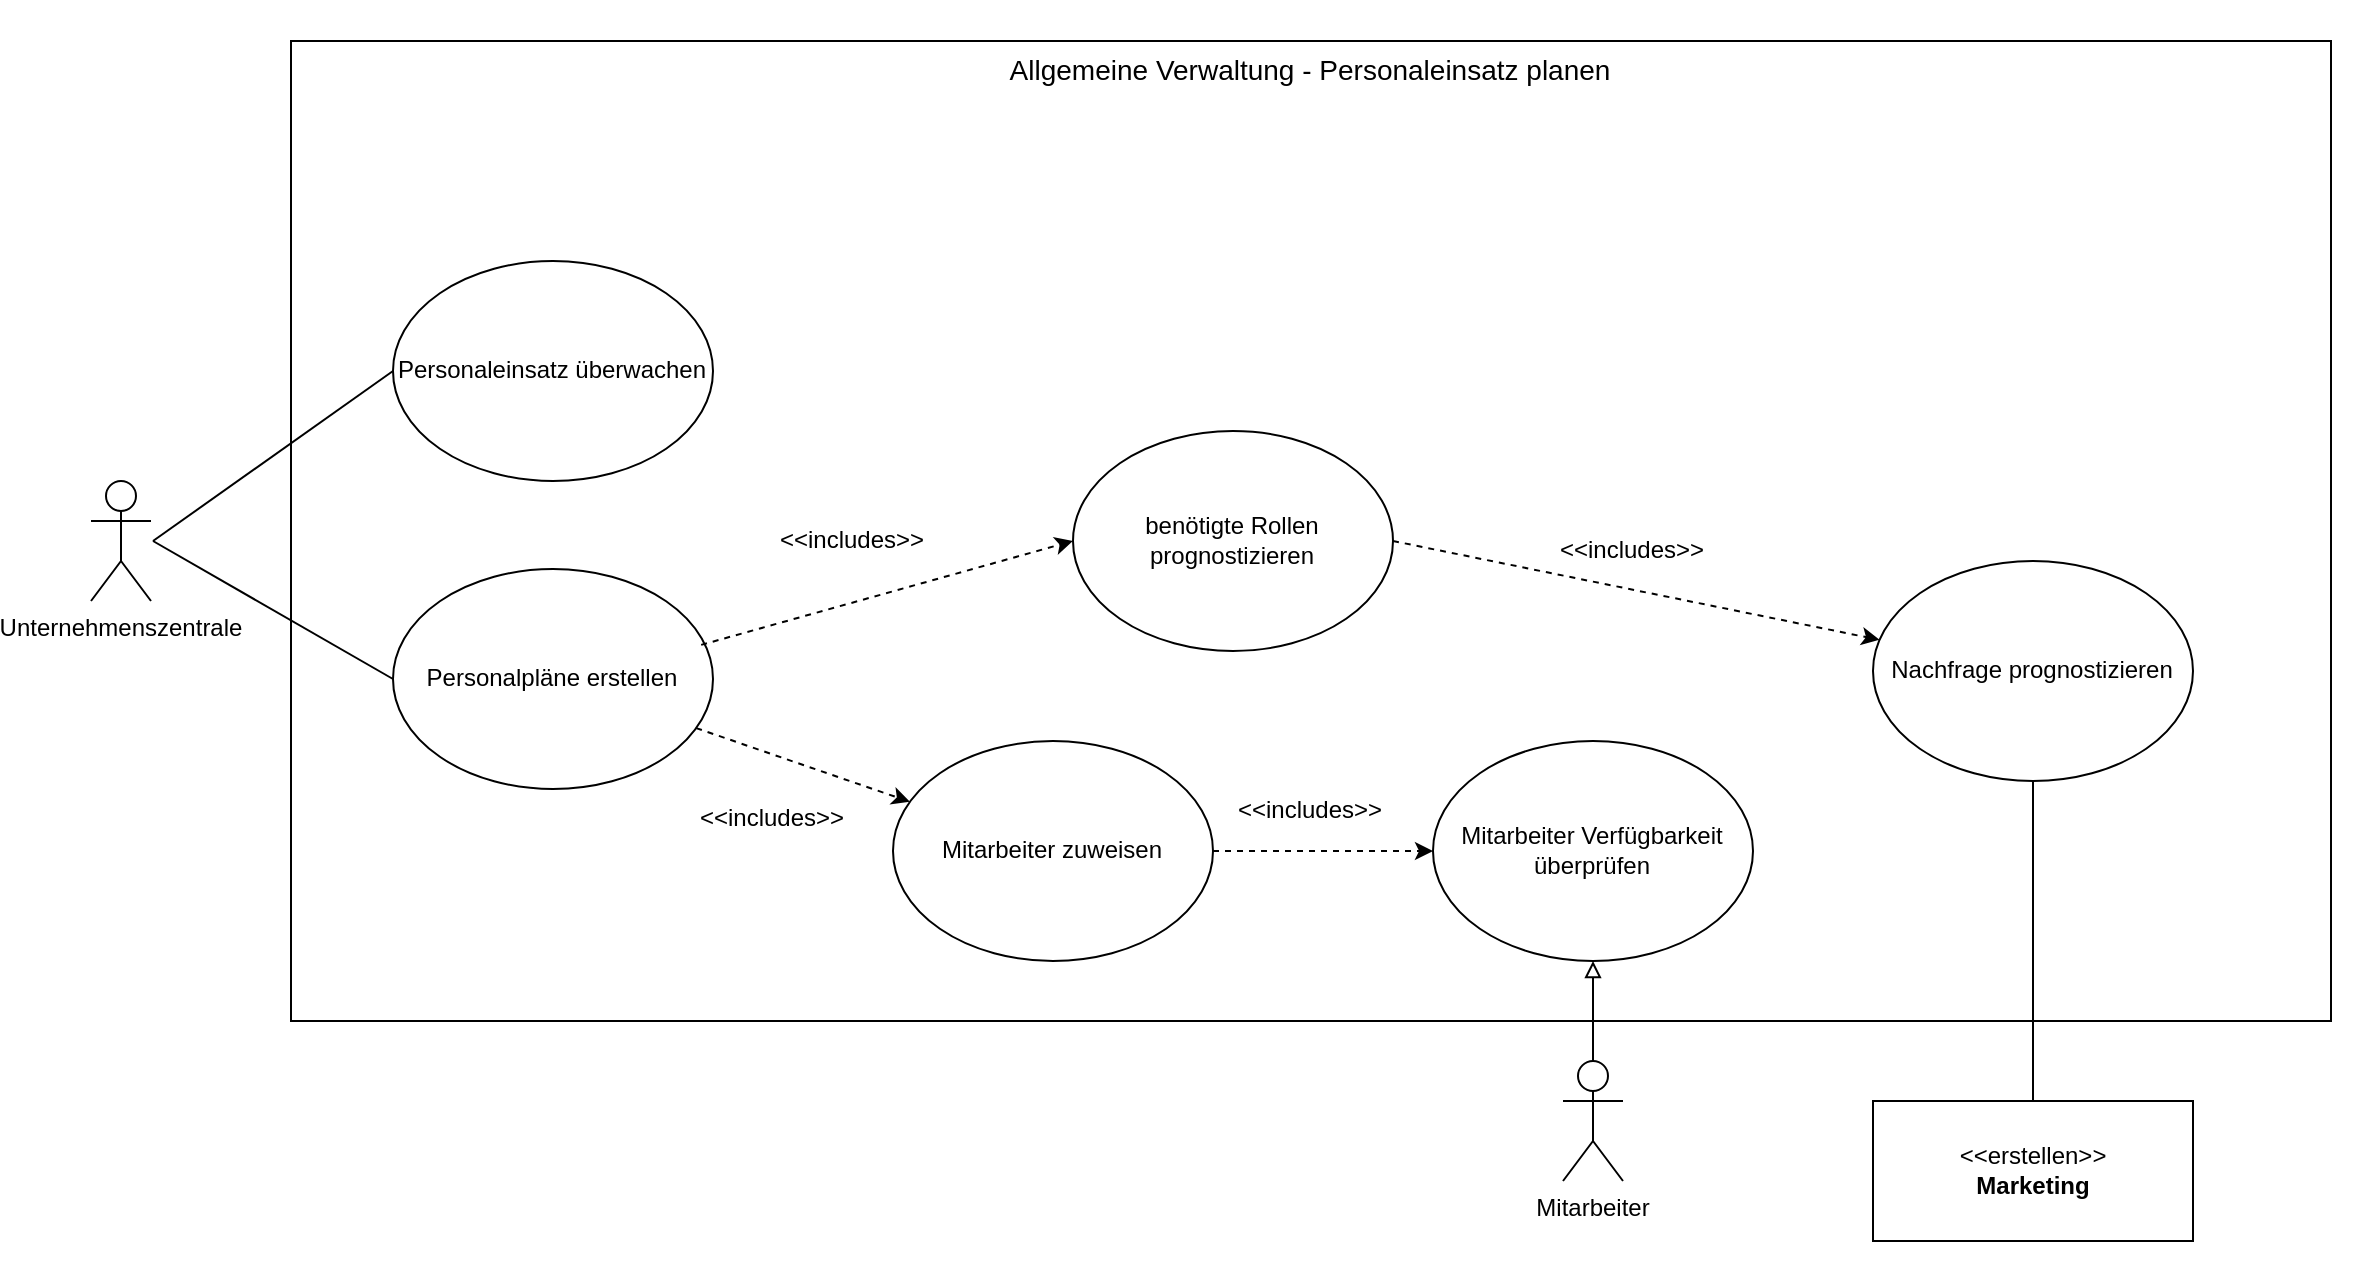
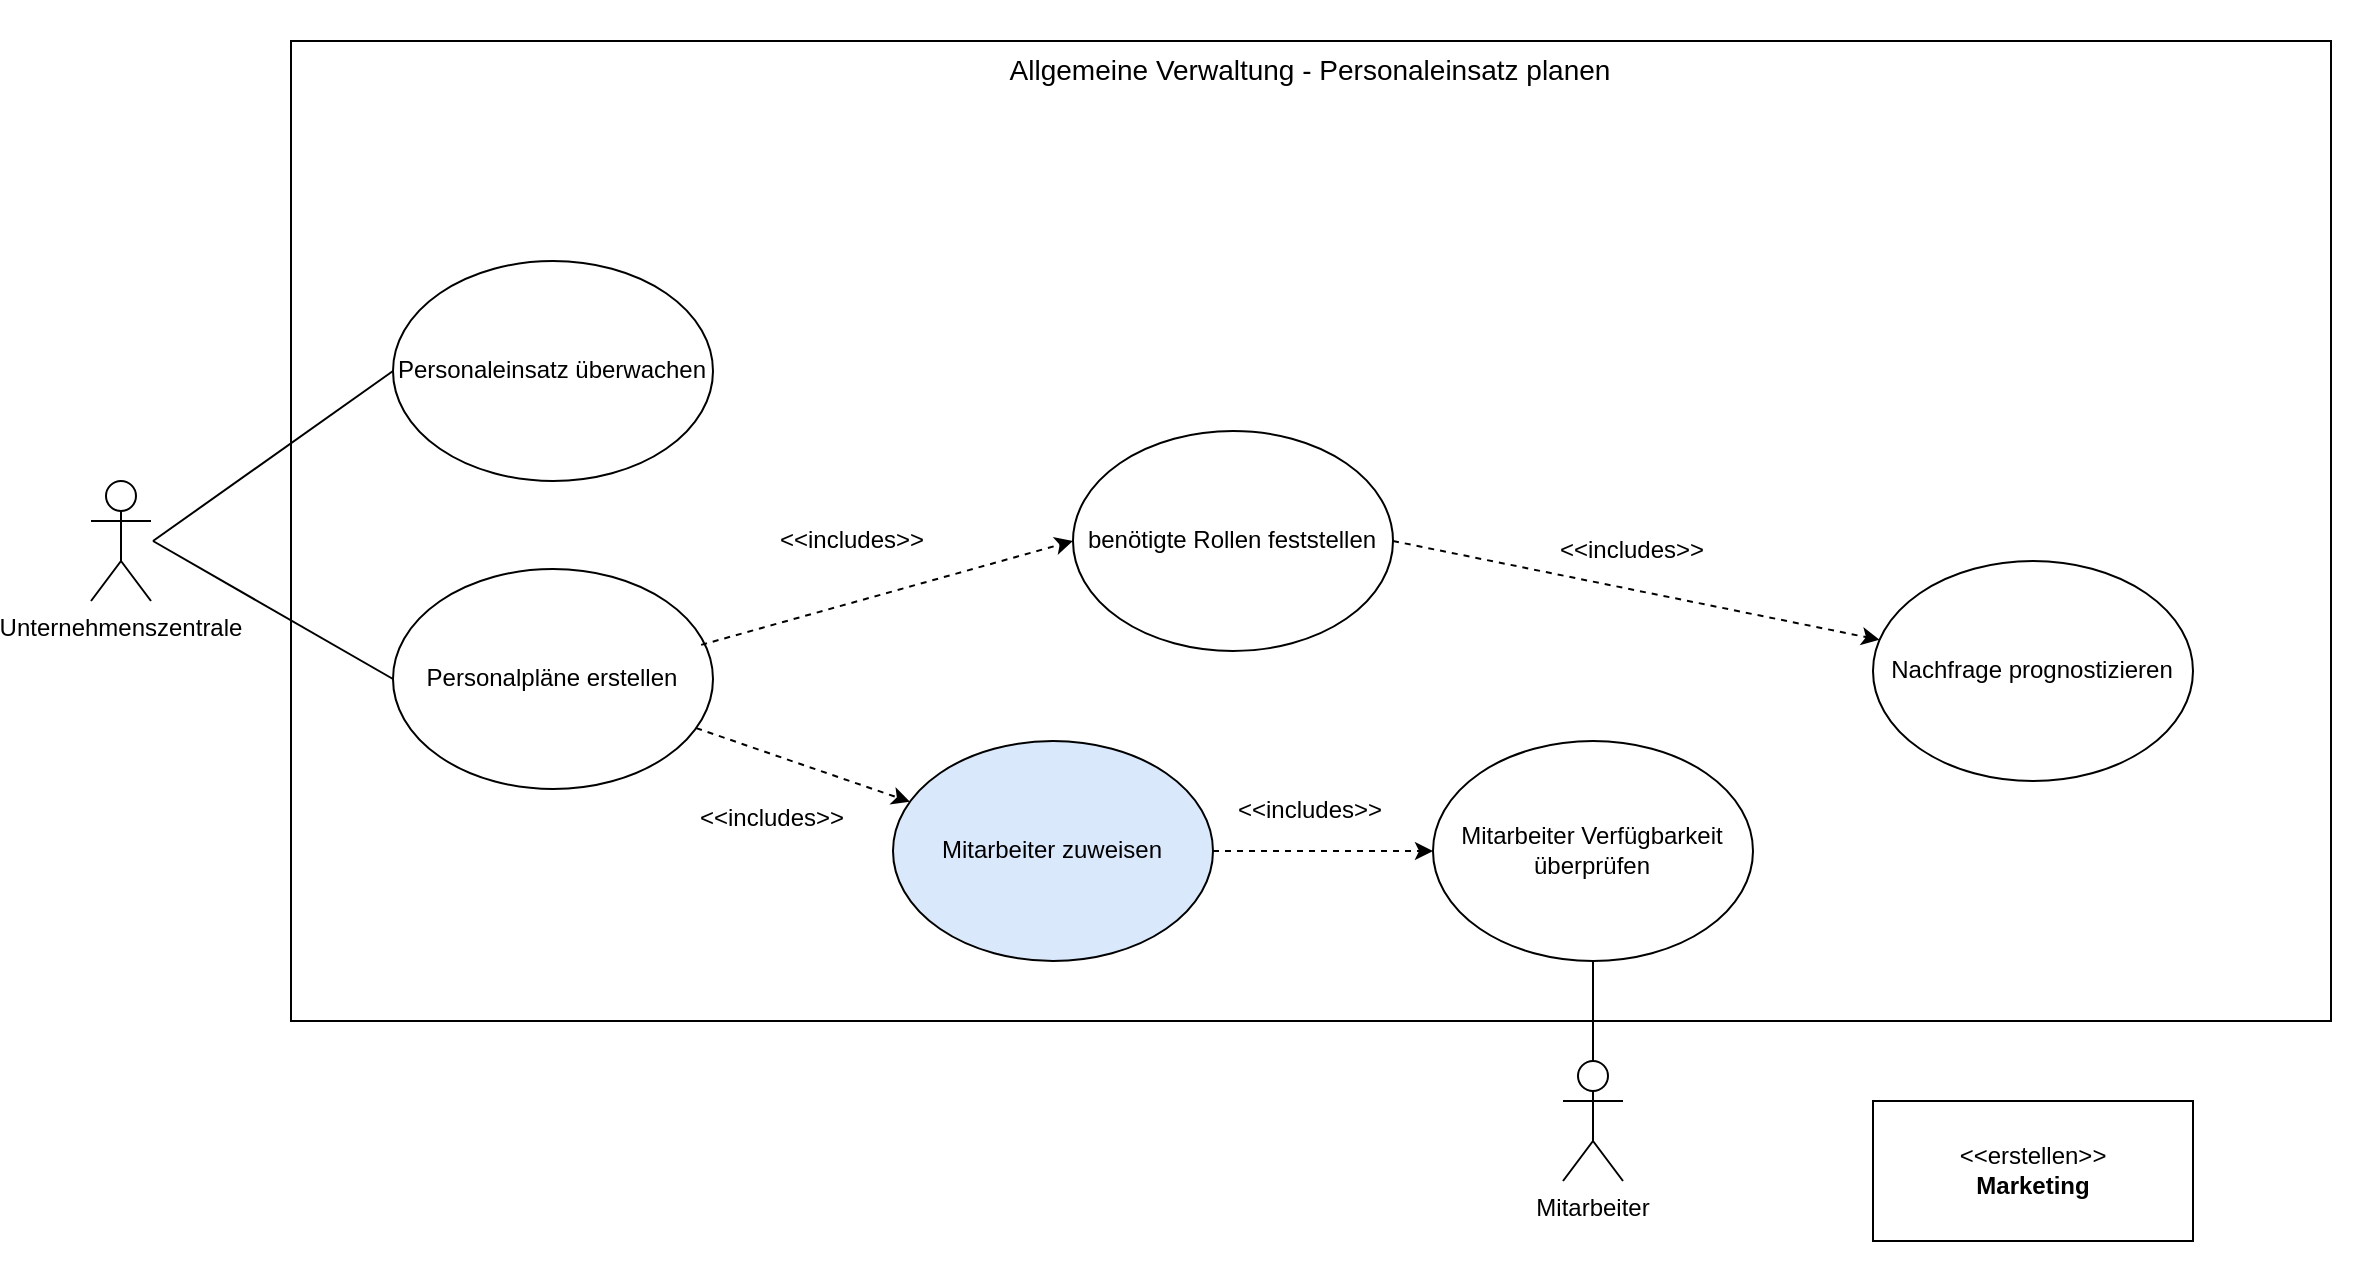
(1233, 541) -> (1233, 541)
(1053, 851) -> (1053, 851)
(2033, 941) -> none
(1593, 978) -> (1593, 971)
